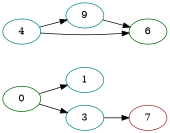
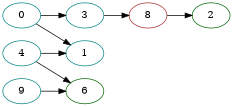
none -> (211, 15)
(50, 24) -> (50, 53)
(22, 99) -> (22, 15)
(148, 118) -> (148, 15)
